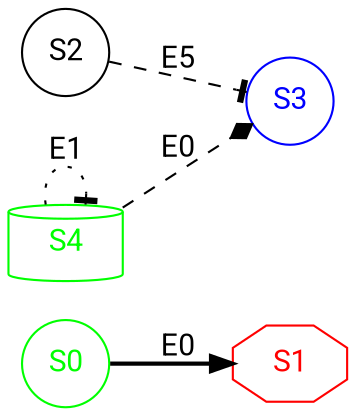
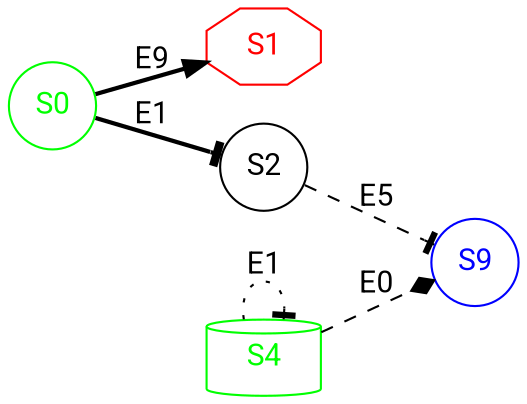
(290, 101) -> (475, 262)
none -> (153, 135)
(178, 348) -> (152, 60)
